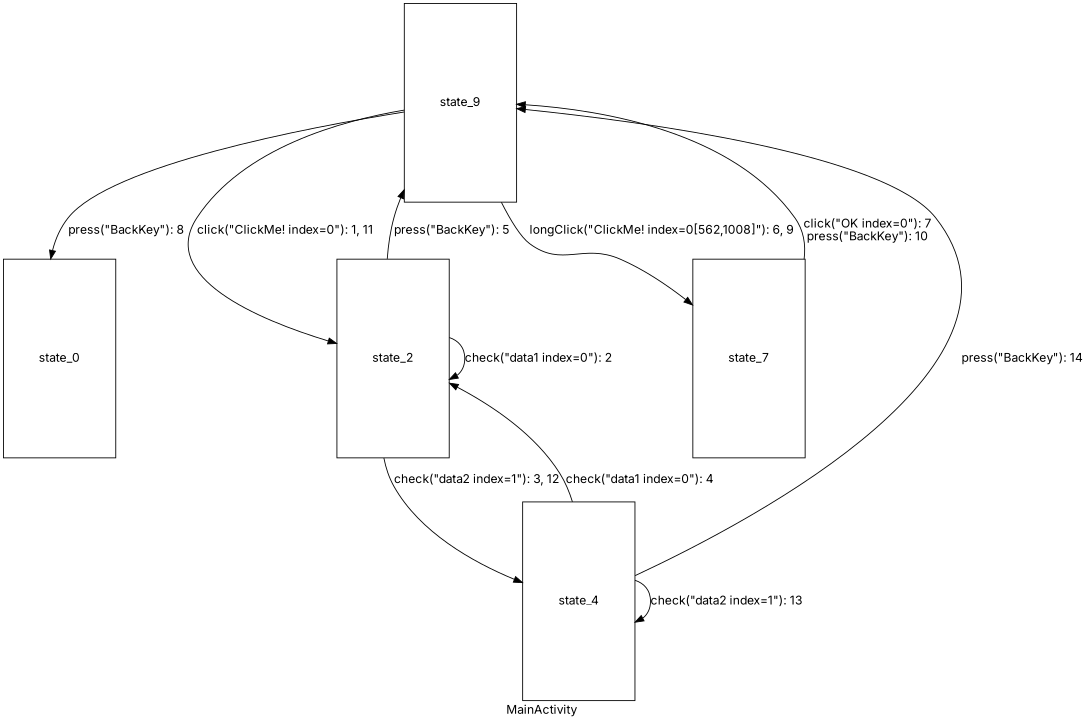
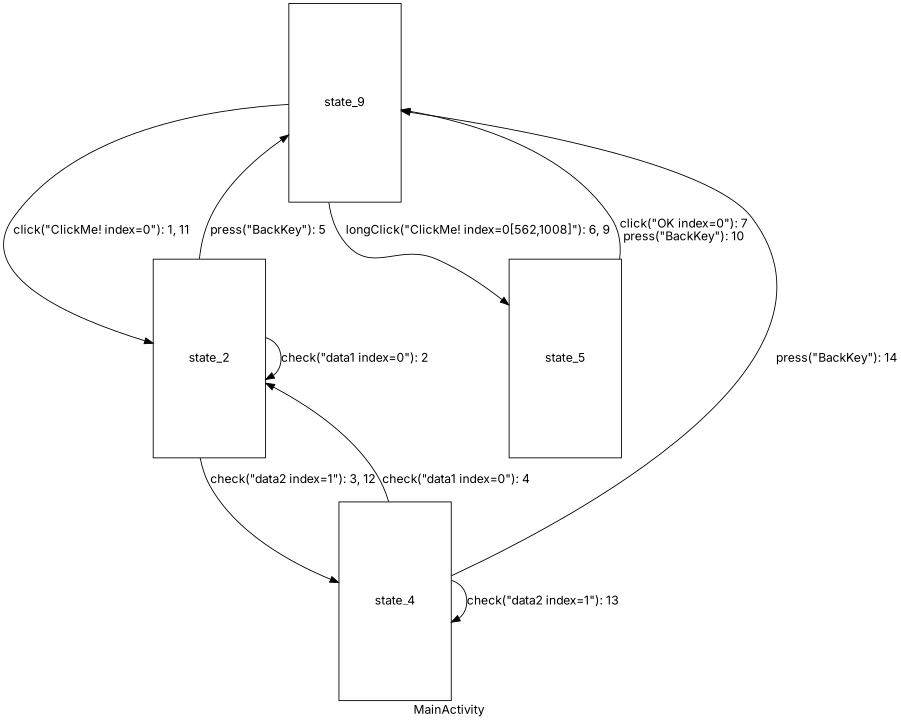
(60, 359) -> none
(749, 359) -> (565, 359)
